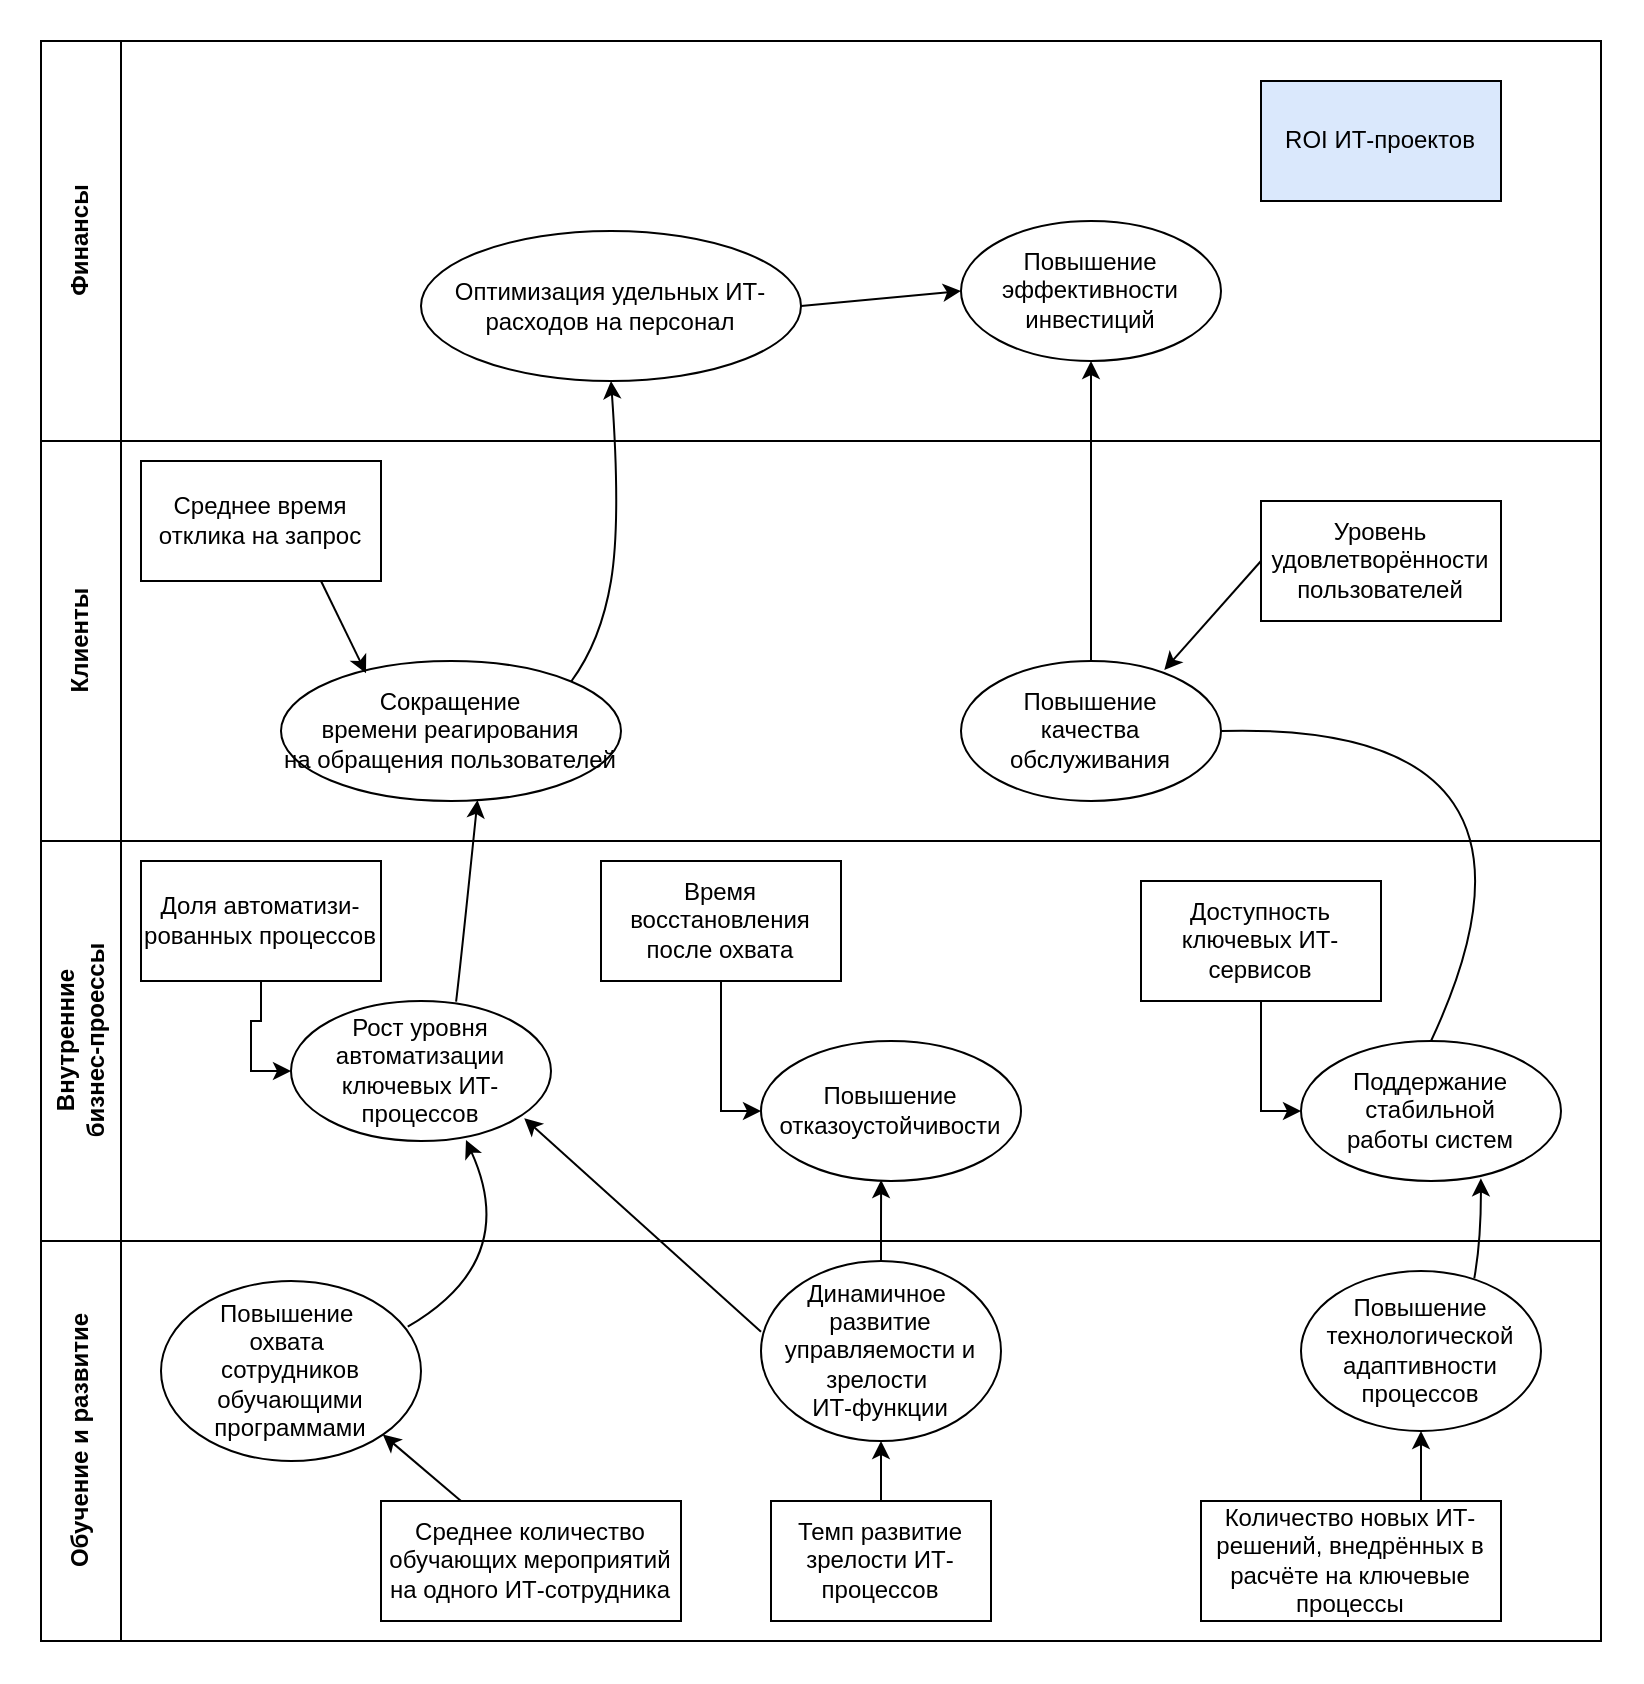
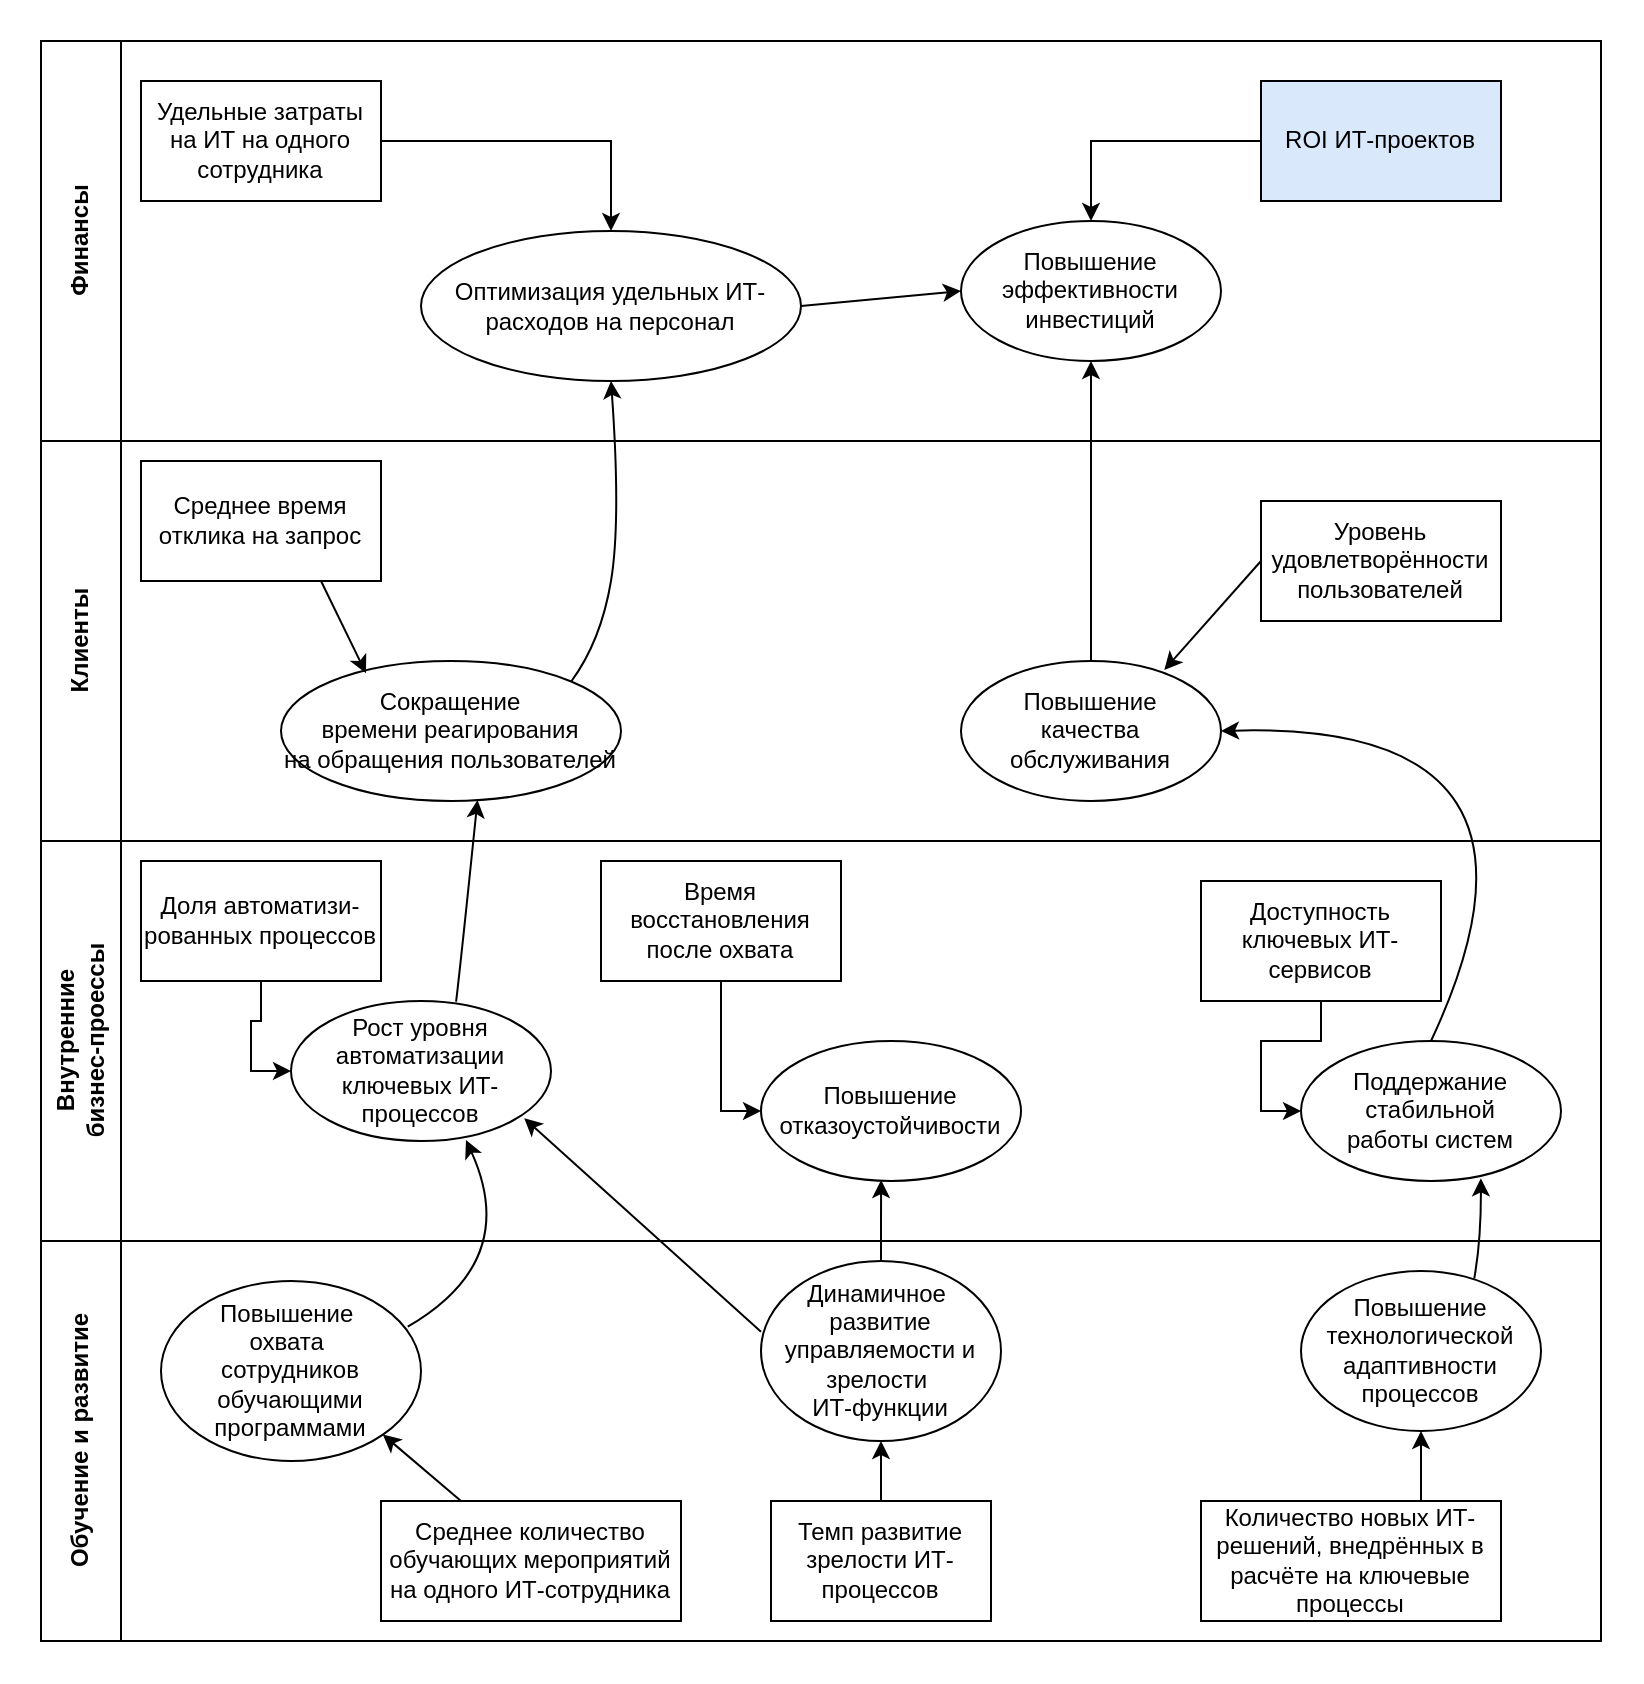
none -> (261, 141)
none -> (534, 141)
none -> (1143, 141)
(1230, 731) -> (1236, 731)
(1261, 941) -> (1321, 941)
